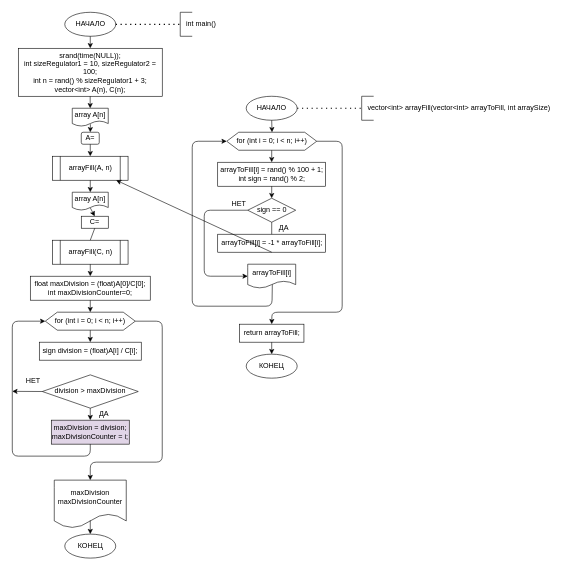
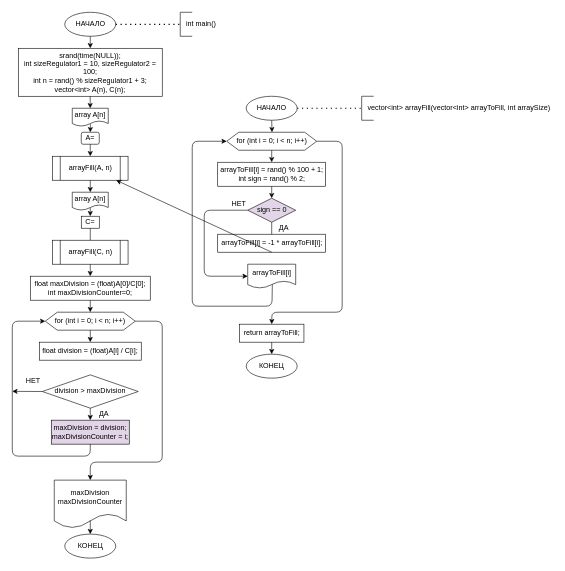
(272, 210) -> (272, 210)
(95, 222) -> (90, 222)
(90, 351) -> (90, 351)
